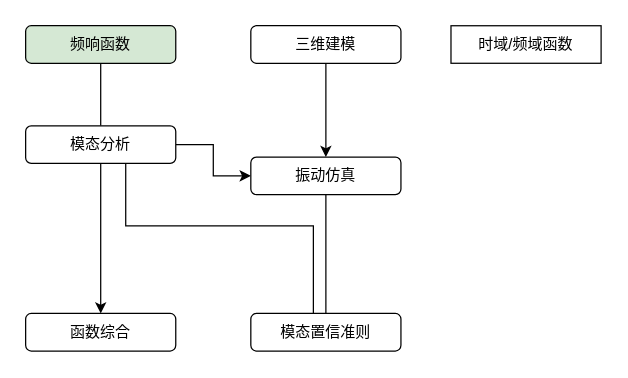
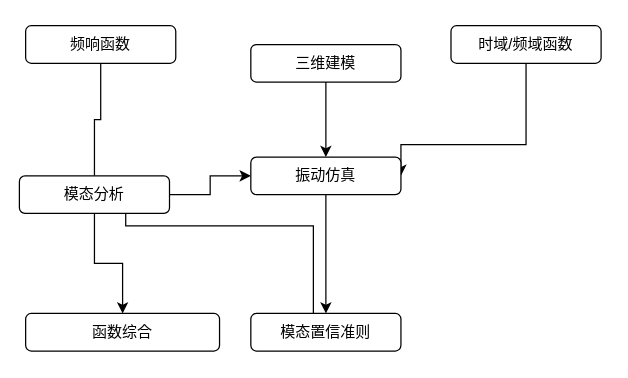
(101, 44) -> (101, 44)
(326, 44) -> (326, 63)
(526, 44) -> (526, 44)
(101, 144) -> (94, 194)
none -> (493, 144)
(326, 307) -> (326, 303)
(101, 332) -> (123, 332)
